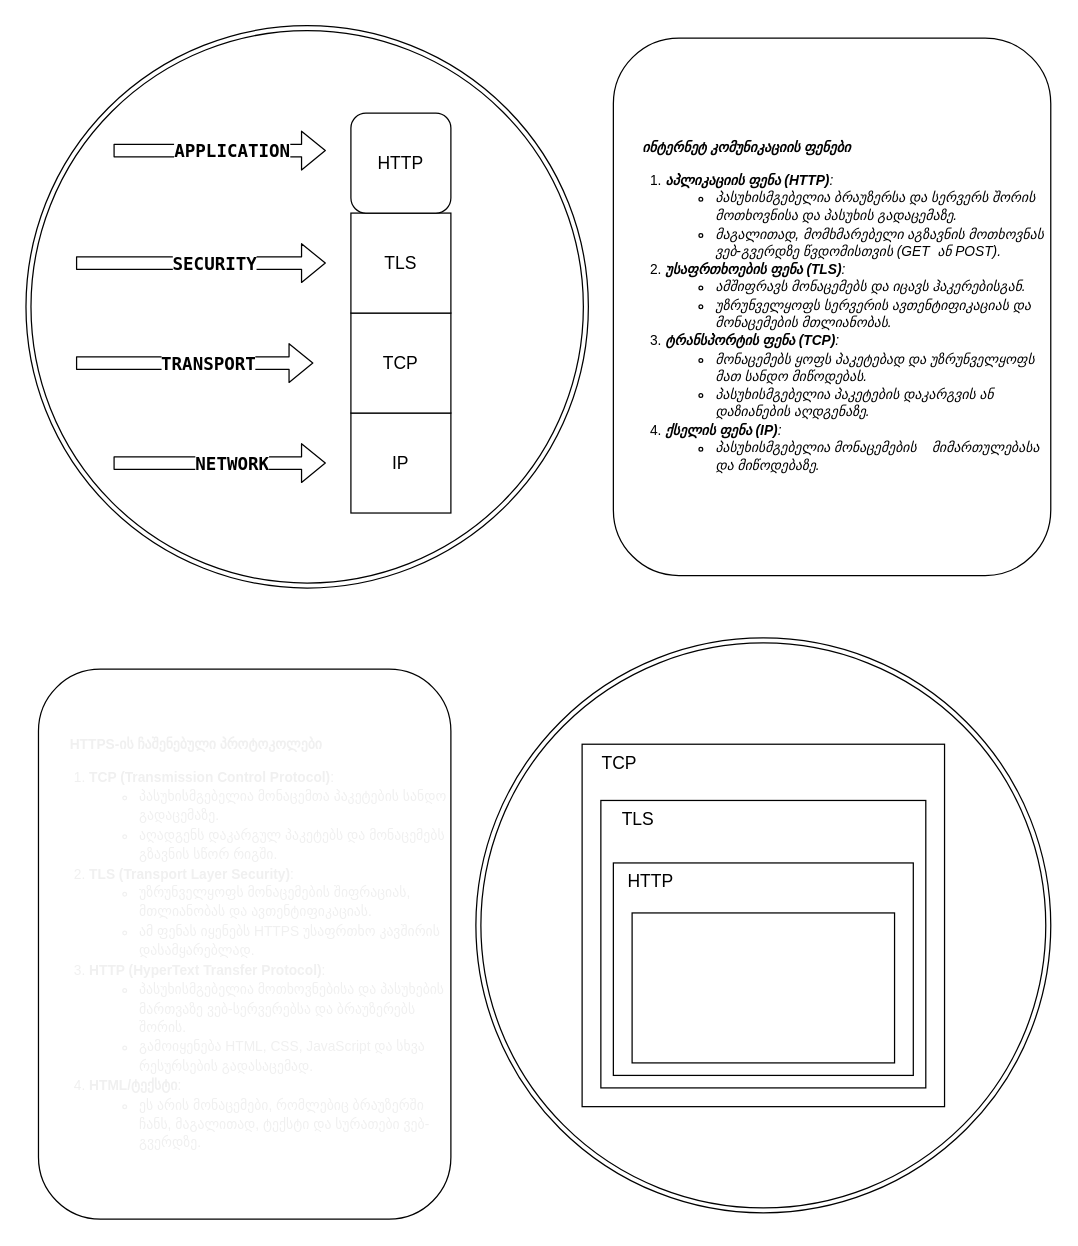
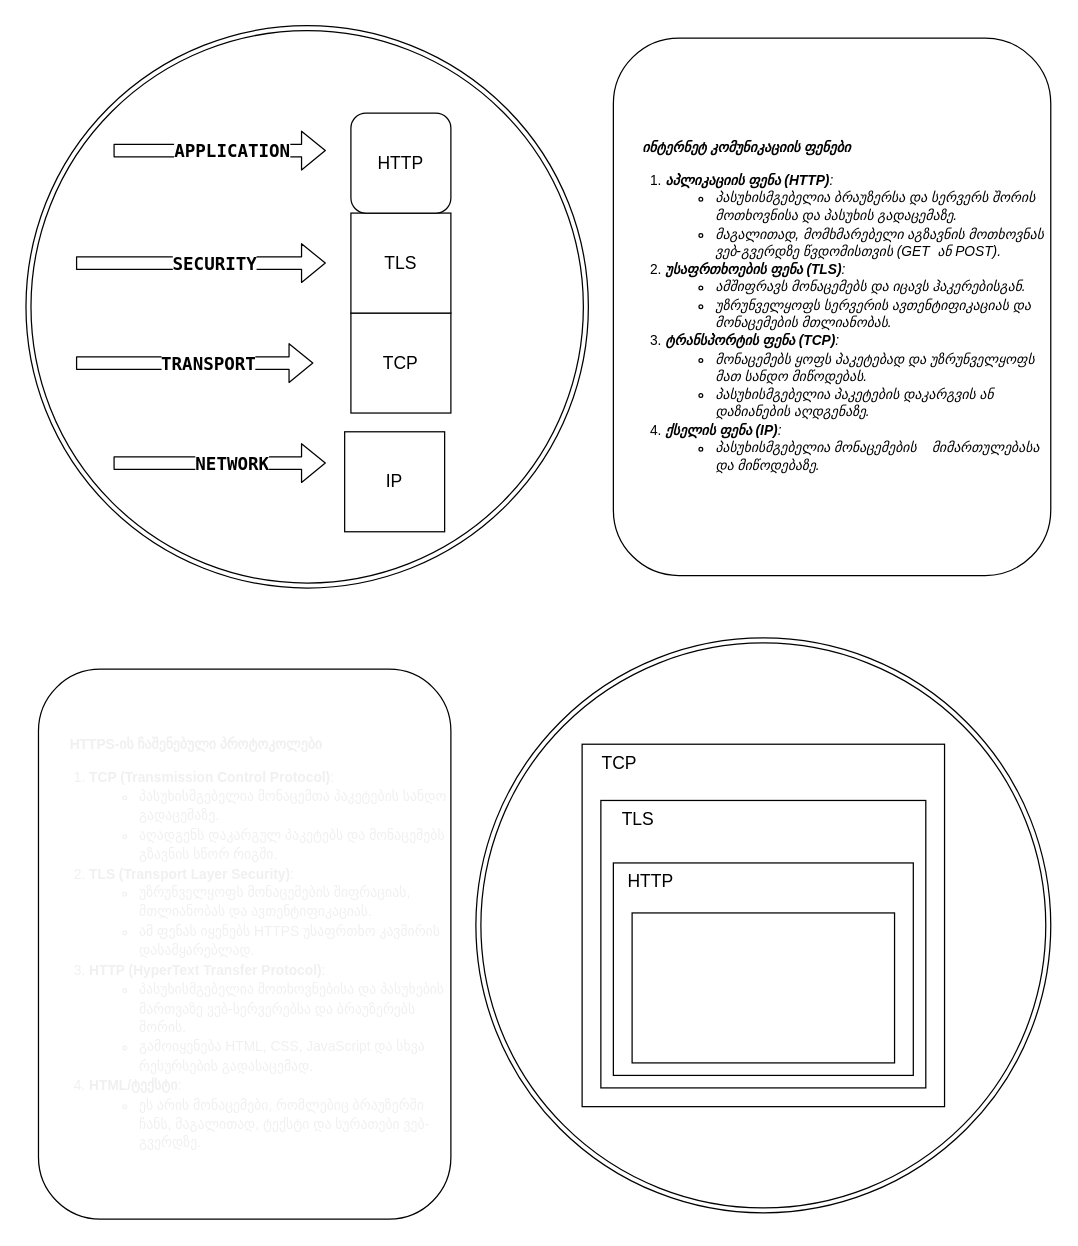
(401, 463) -> (394, 482)
